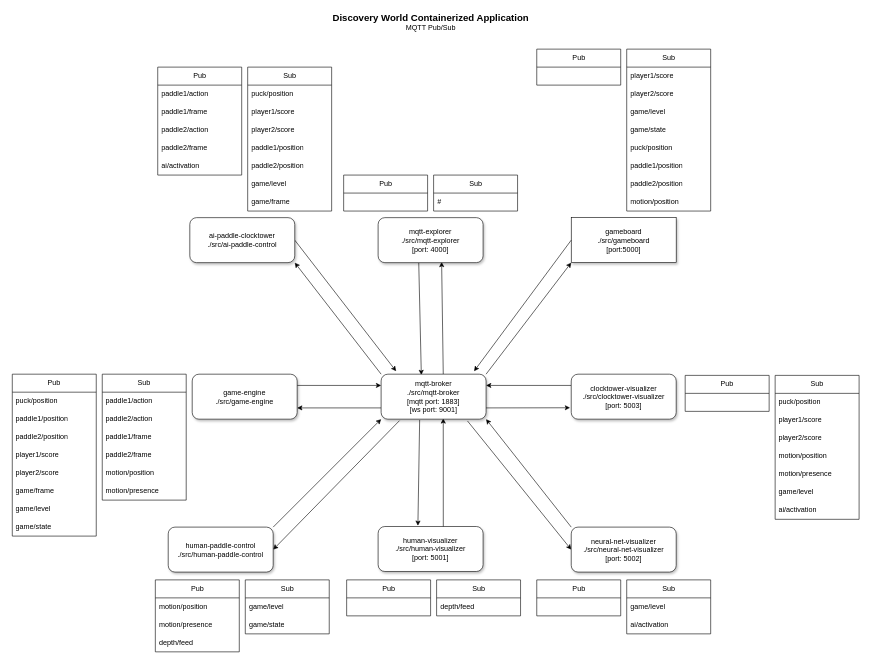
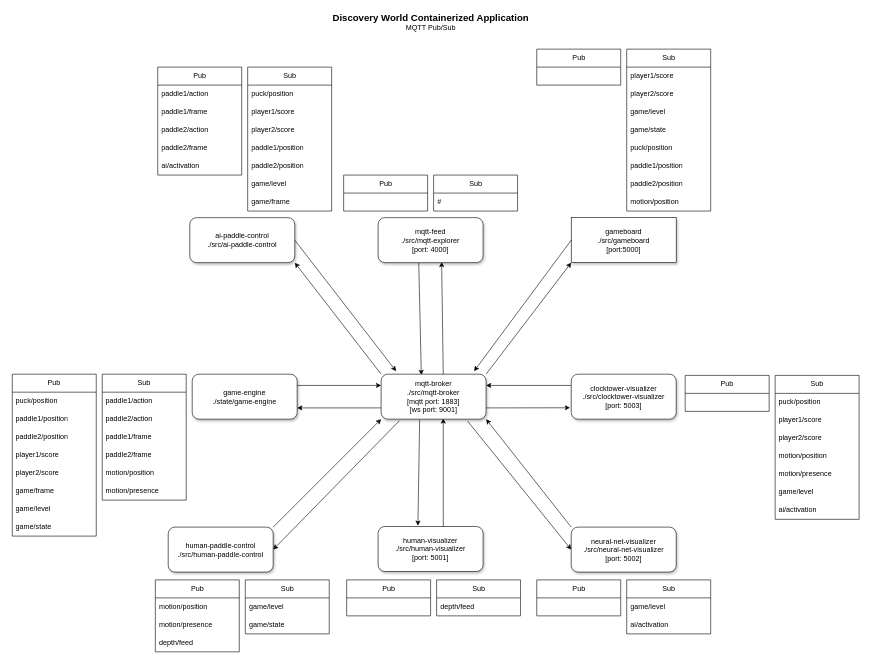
(242, 240) -> (242, 240)
(431, 240) -> (431, 240)
(245, 397) -> (245, 397)
